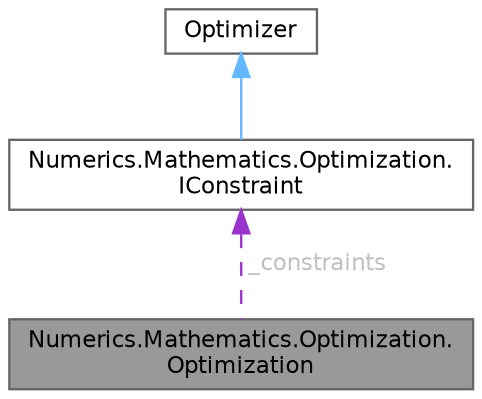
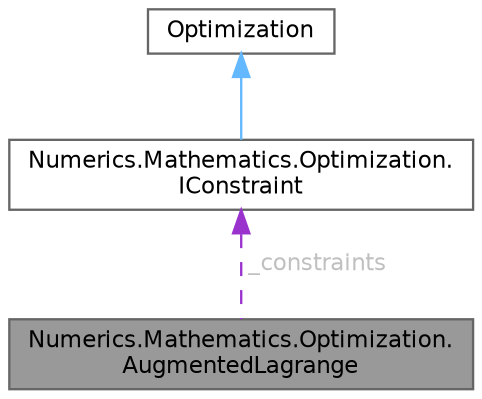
(241, 31) -> (241, 31)
(241, 354) -> (241, 354)
